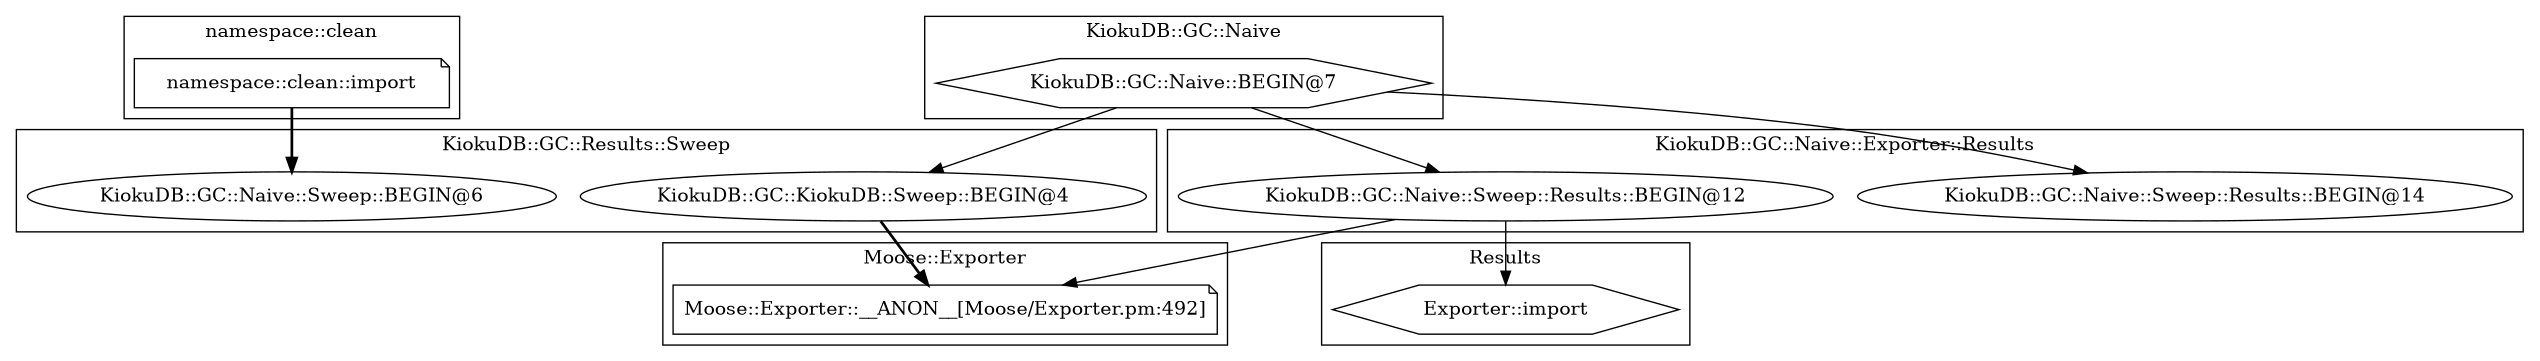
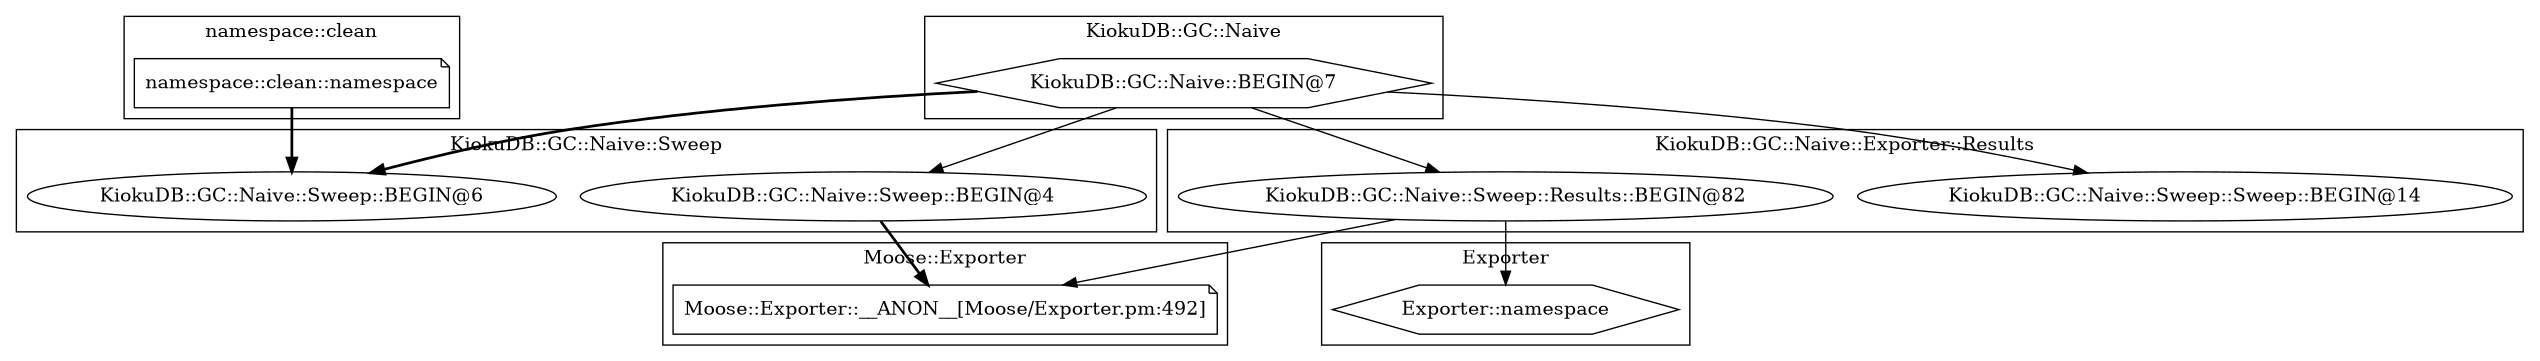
(292, 83) -> (292, 83)
none -> (679, 115)
(586, 145) -> (586, 145)
(863, 196) -> (863, 196)
(1506, 196) -> (1506, 196)
(2185, 196) -> (2185, 196)
(1506, 258) -> (1506, 258)
(1506, 310) -> (1506, 310)
